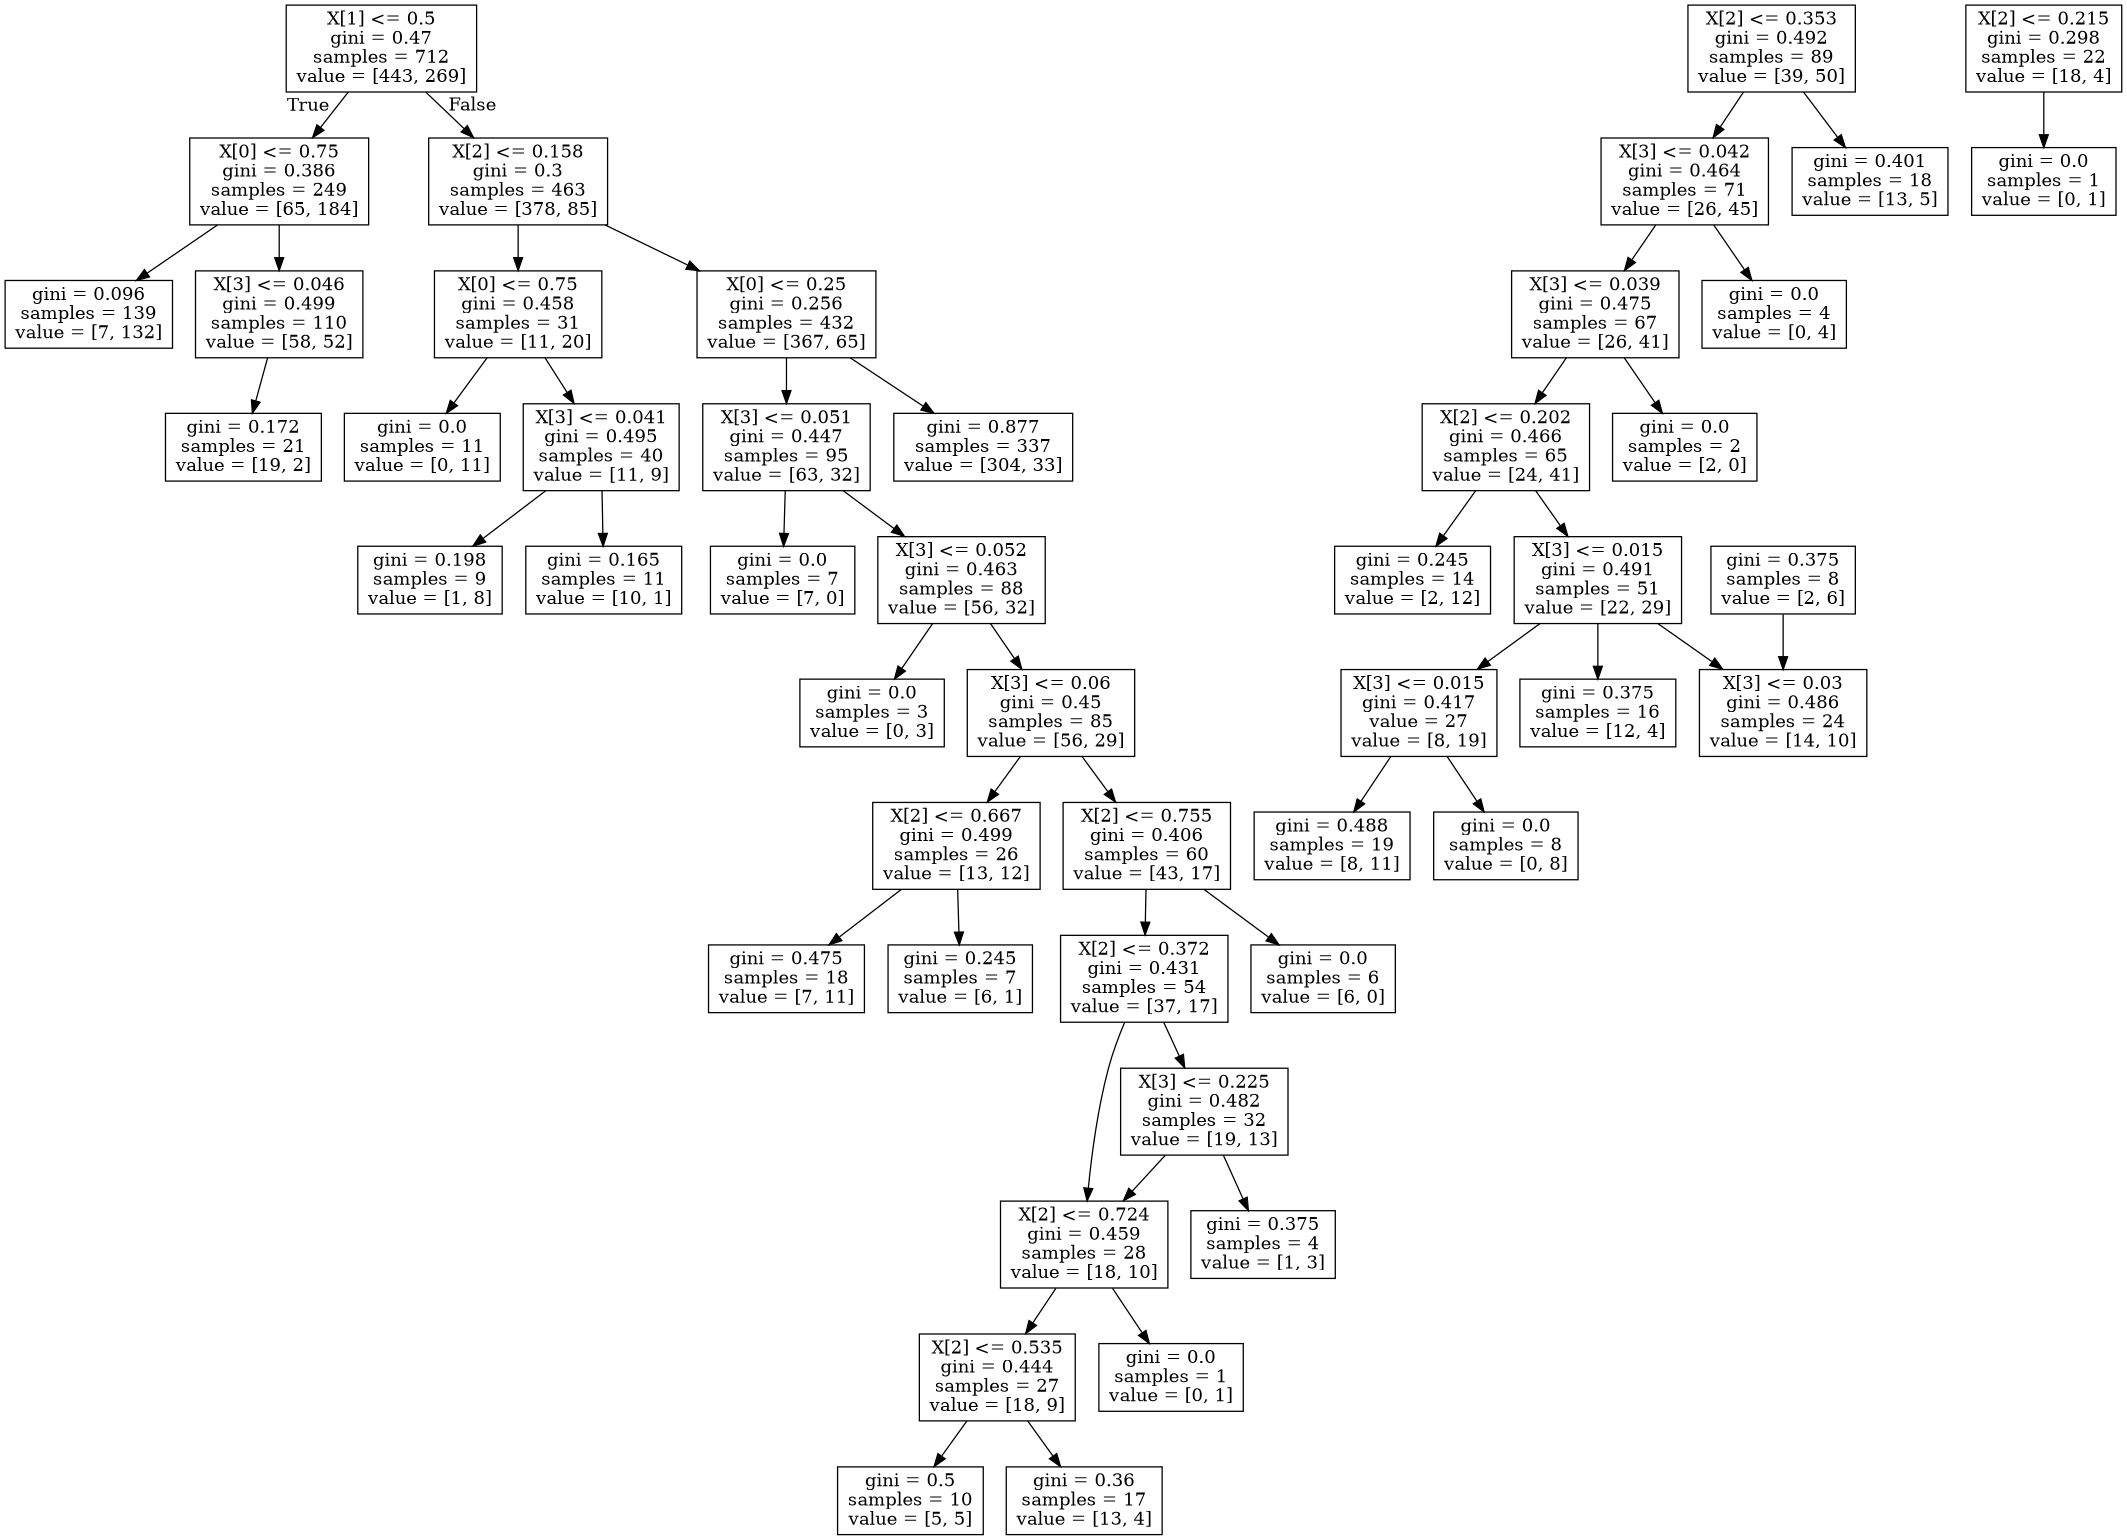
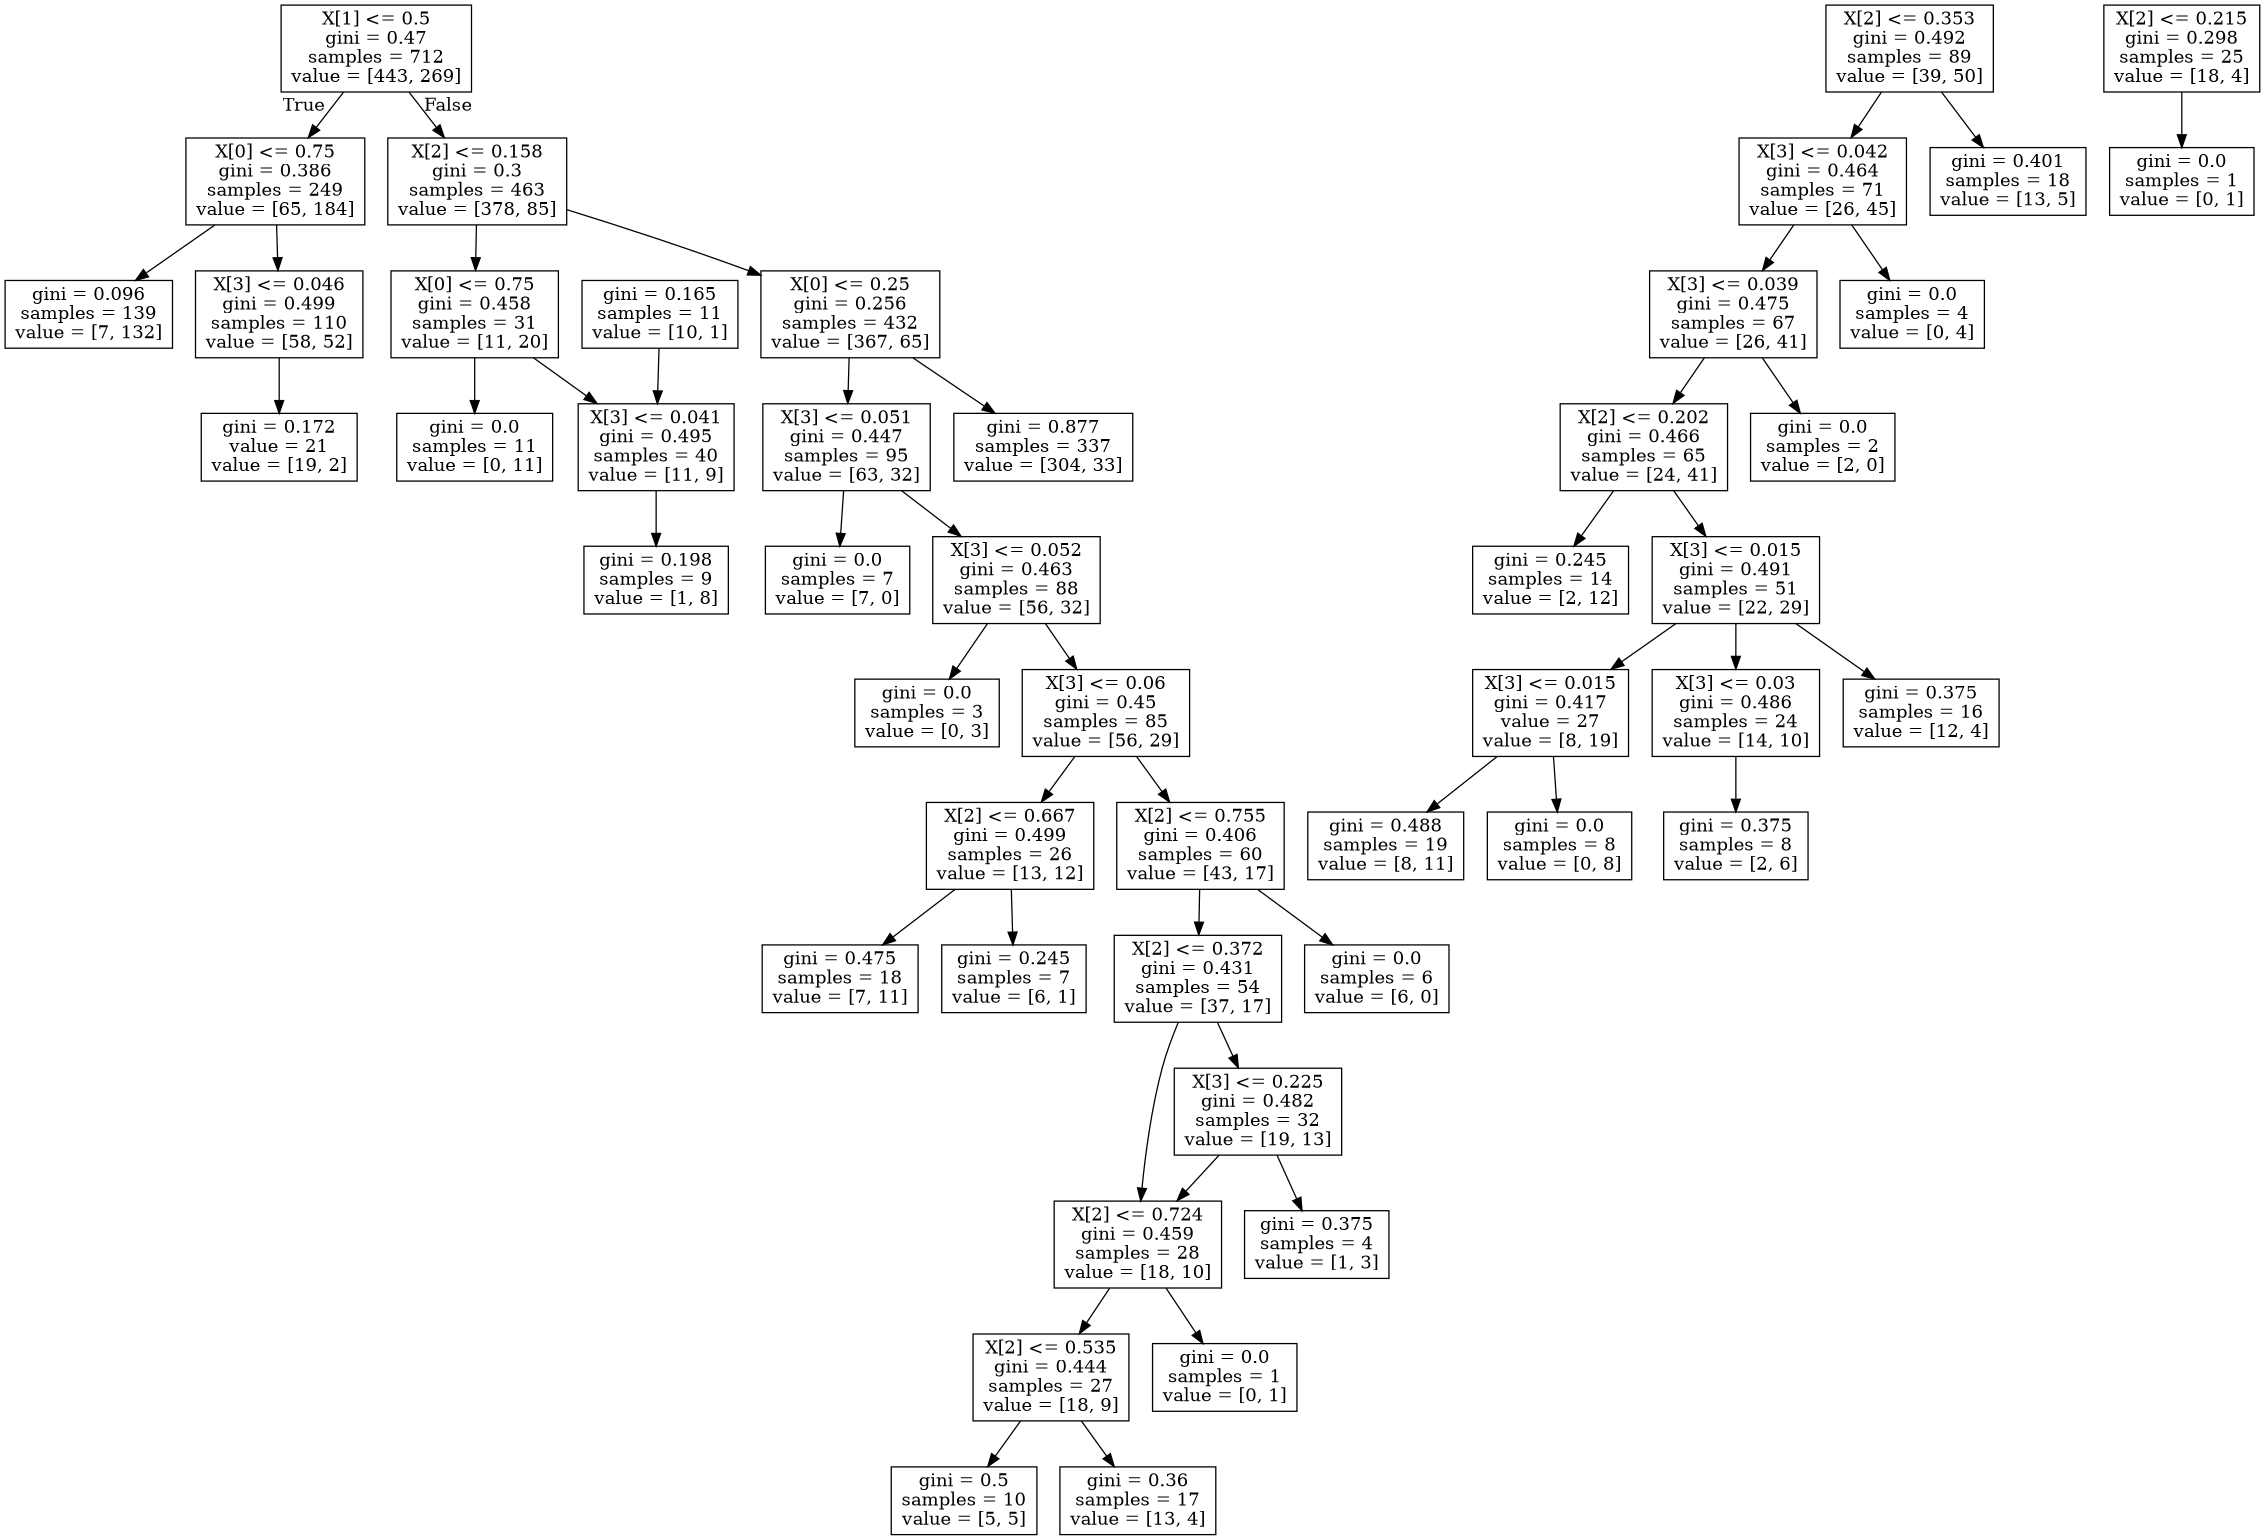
(2044, 49) -> (2182, 49)
(243, 447) -> (279, 447)
(602, 512) -> (658, 370)
(1783, 635) -> (1736, 778)
